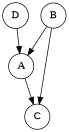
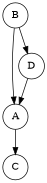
(46, 63) -> (22, 37)
